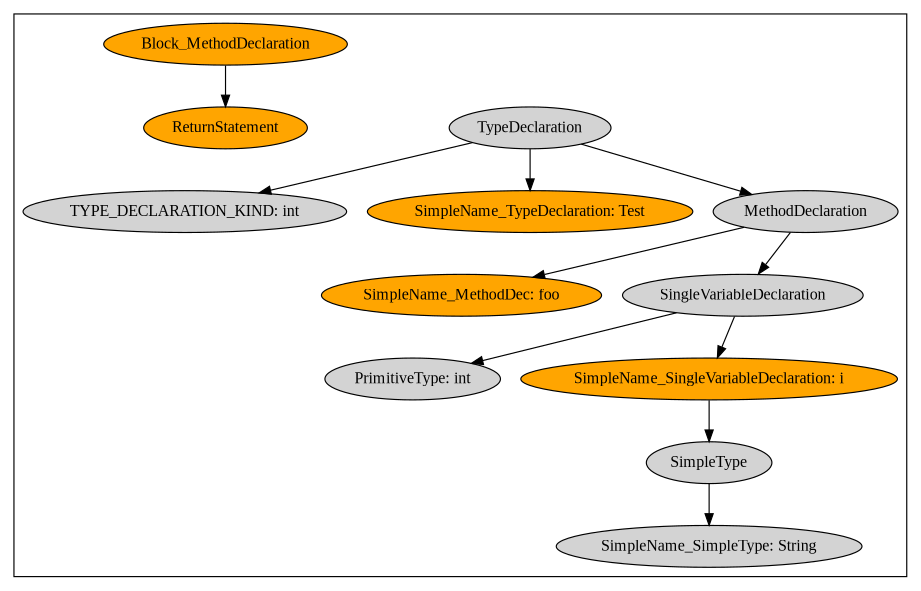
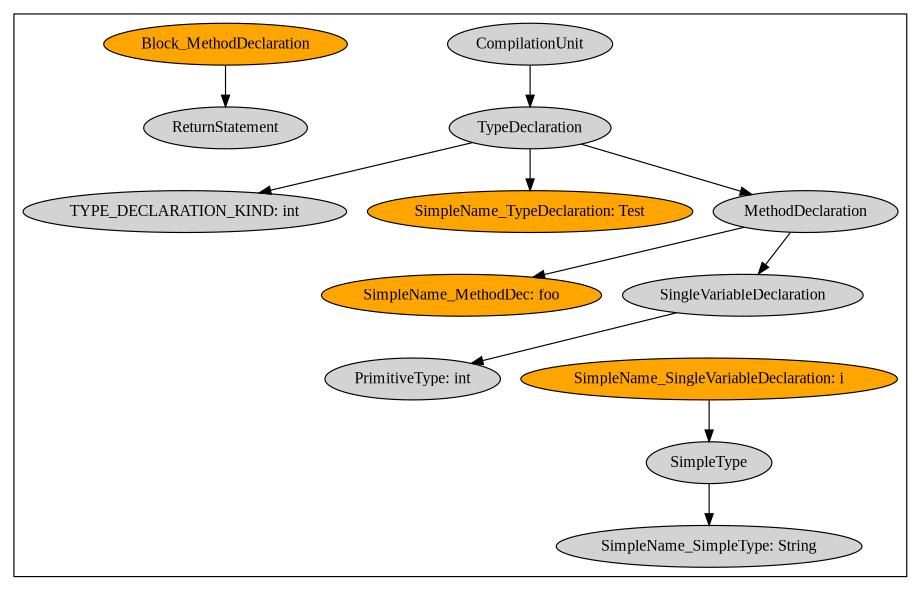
none -> (530, 44)
(226, 128) -> (226, 128)
(728, 332) -> none
